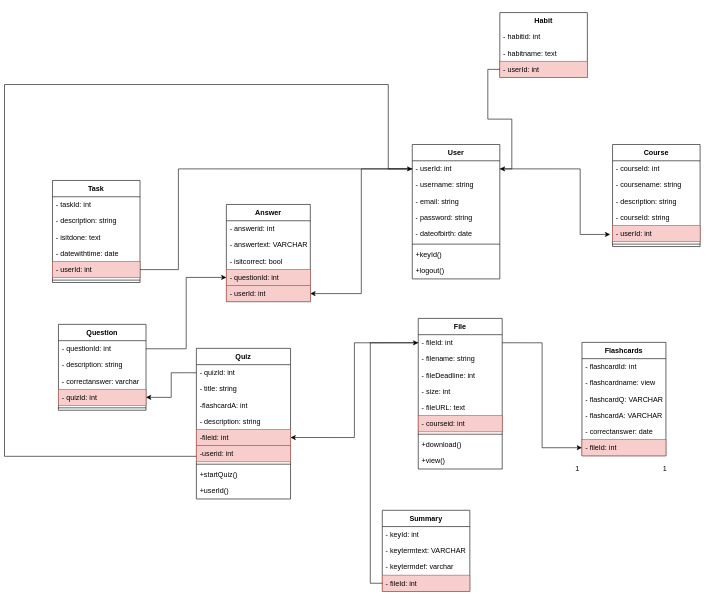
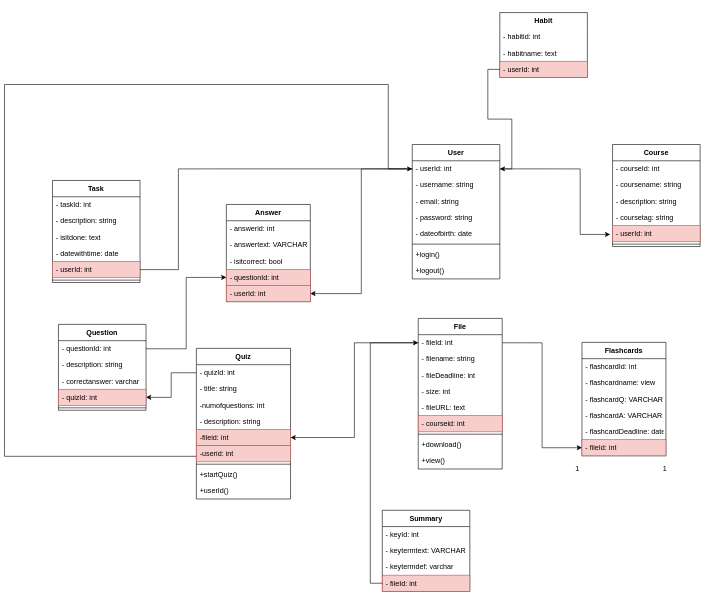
(649, 217) -> (651, 217)
(432, 255) -> (430, 255)
(228, 405) -> (236, 405)
(625, 432) -> (630, 432)
